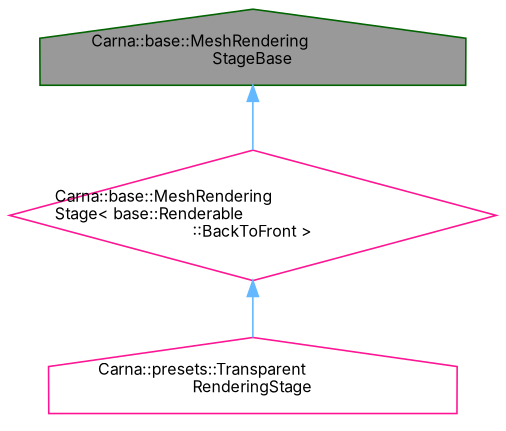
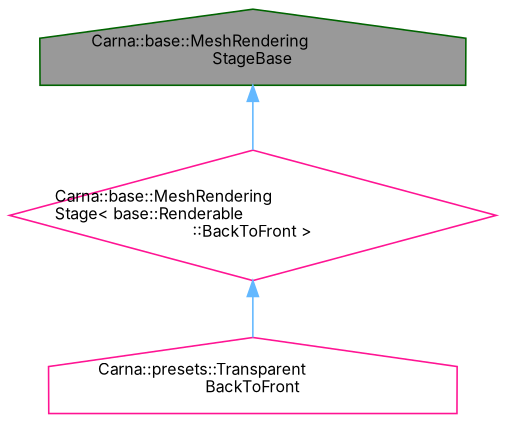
(253, 380) -> (253, 380)
